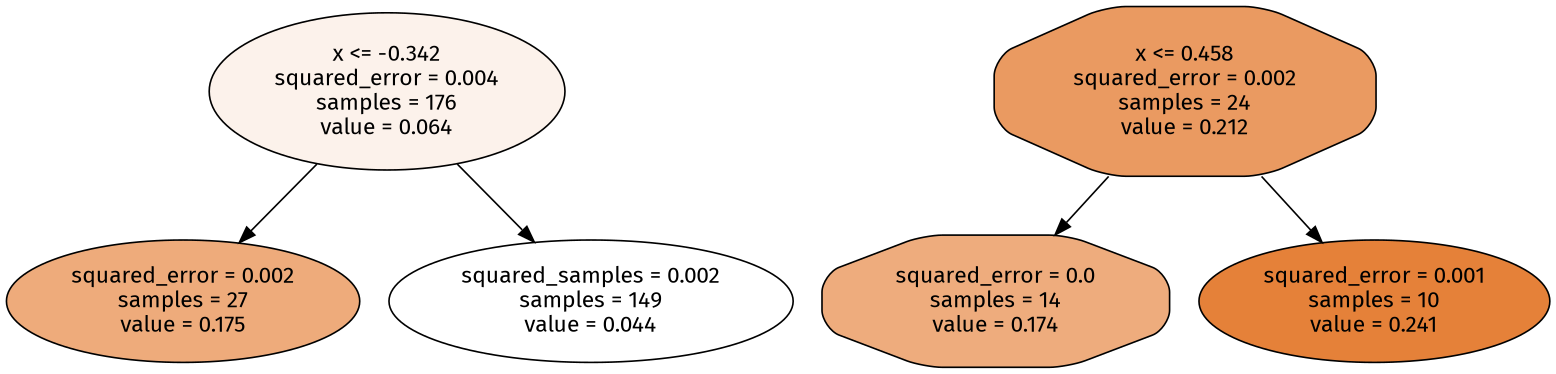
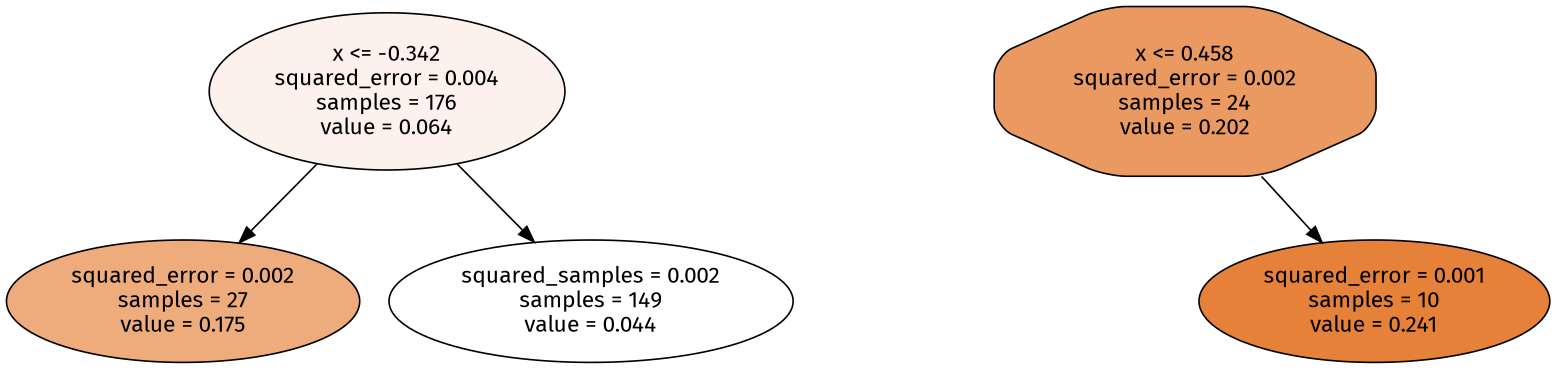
(1185, 91) -> (1185, 91)
(996, 301) -> none
